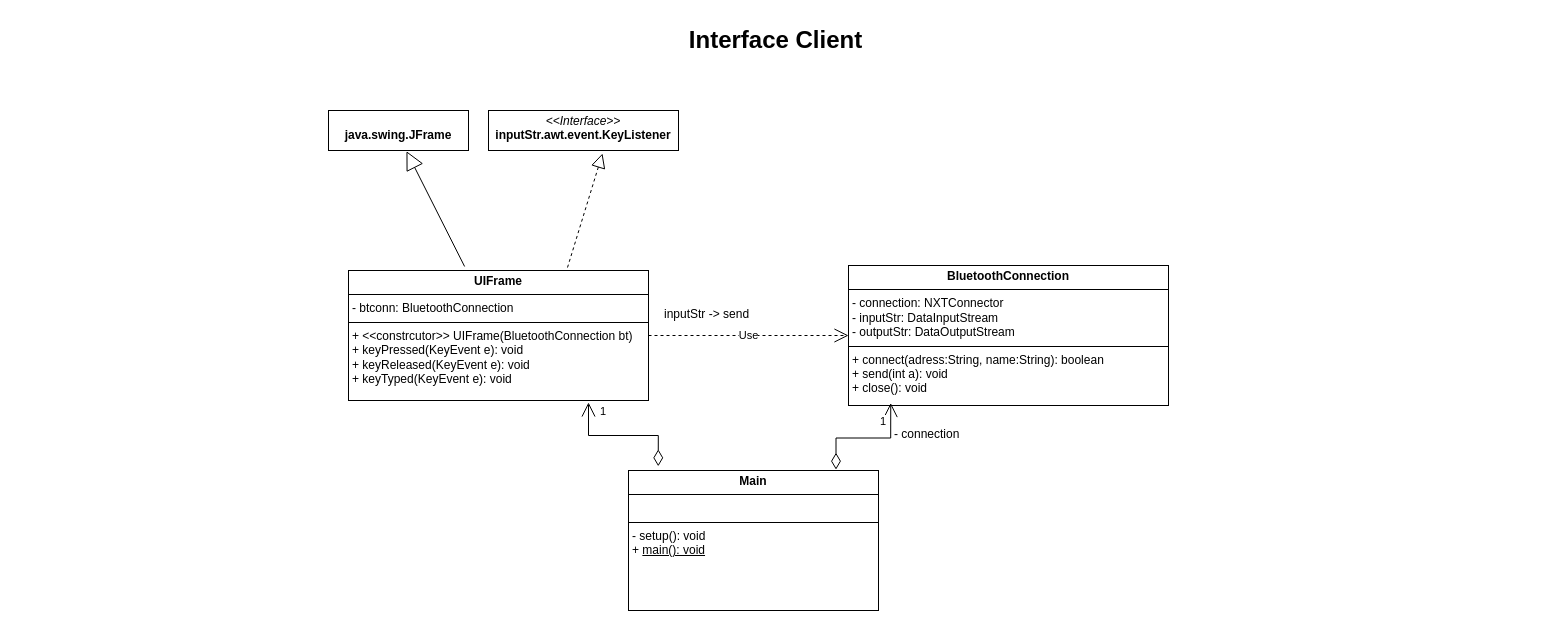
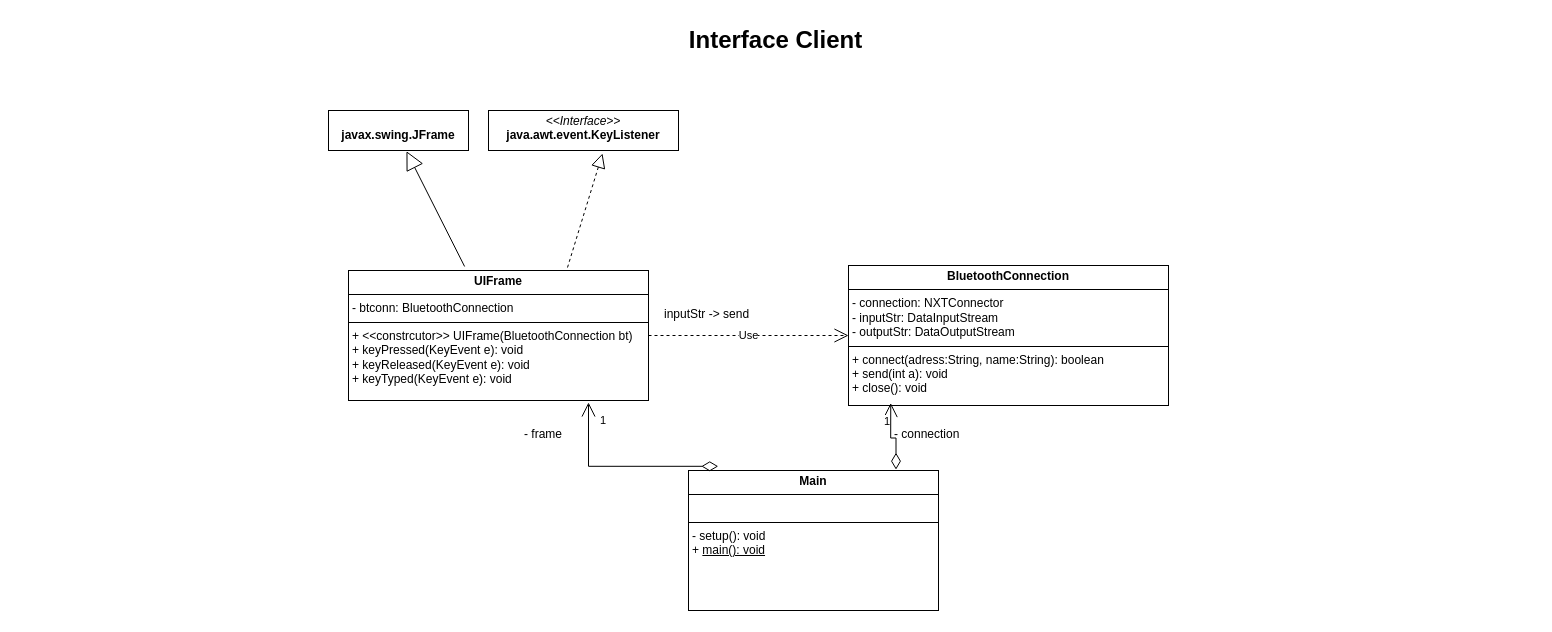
(381, 118) -> (384, 118)
(582, 125) -> (570, 125)
none -> (569, 434)
(754, 541) -> (814, 541)
